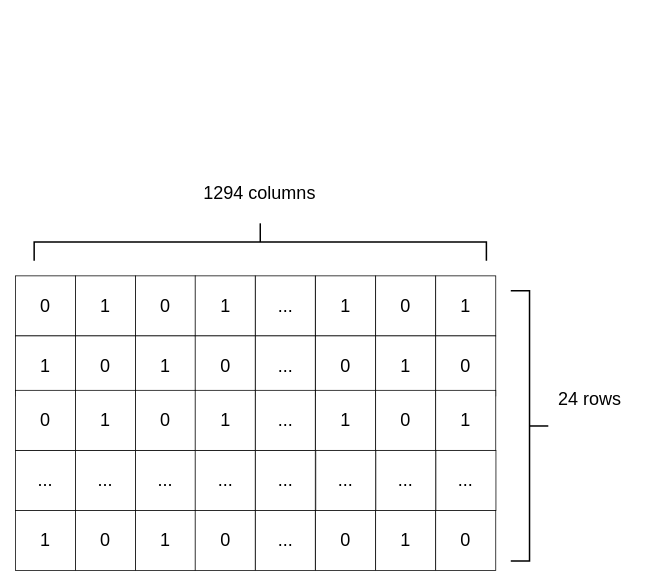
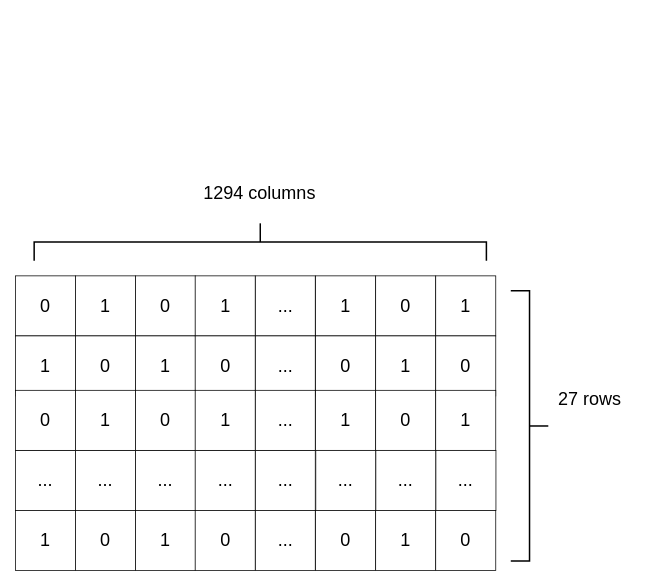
(590, 399) -> (590, 399)
